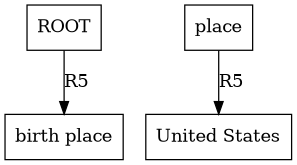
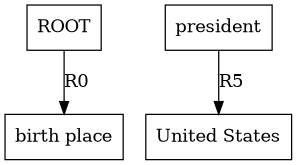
(219, 28) -> (219, 28)
(77, 82) -> (77, 82)
